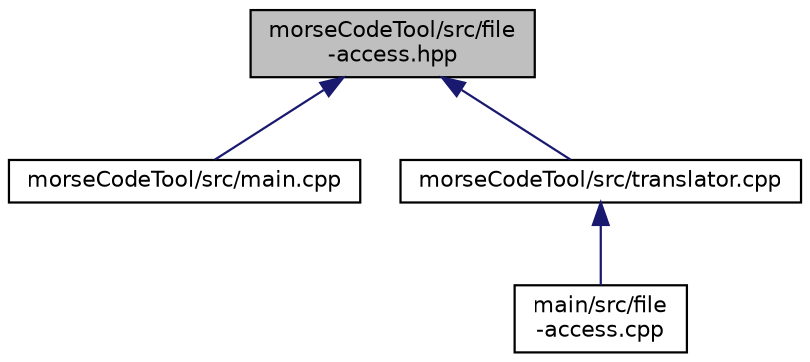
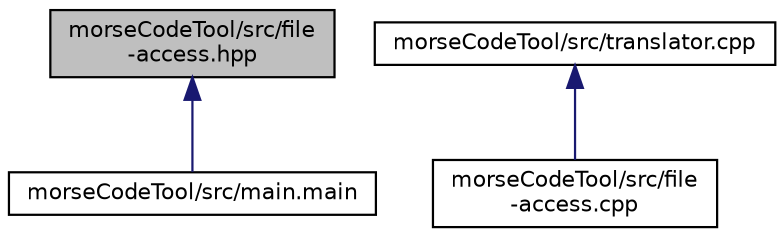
(516, 125) -> none
(185, 181) -> (192, 194)
(601, 319) -> (575, 194)
